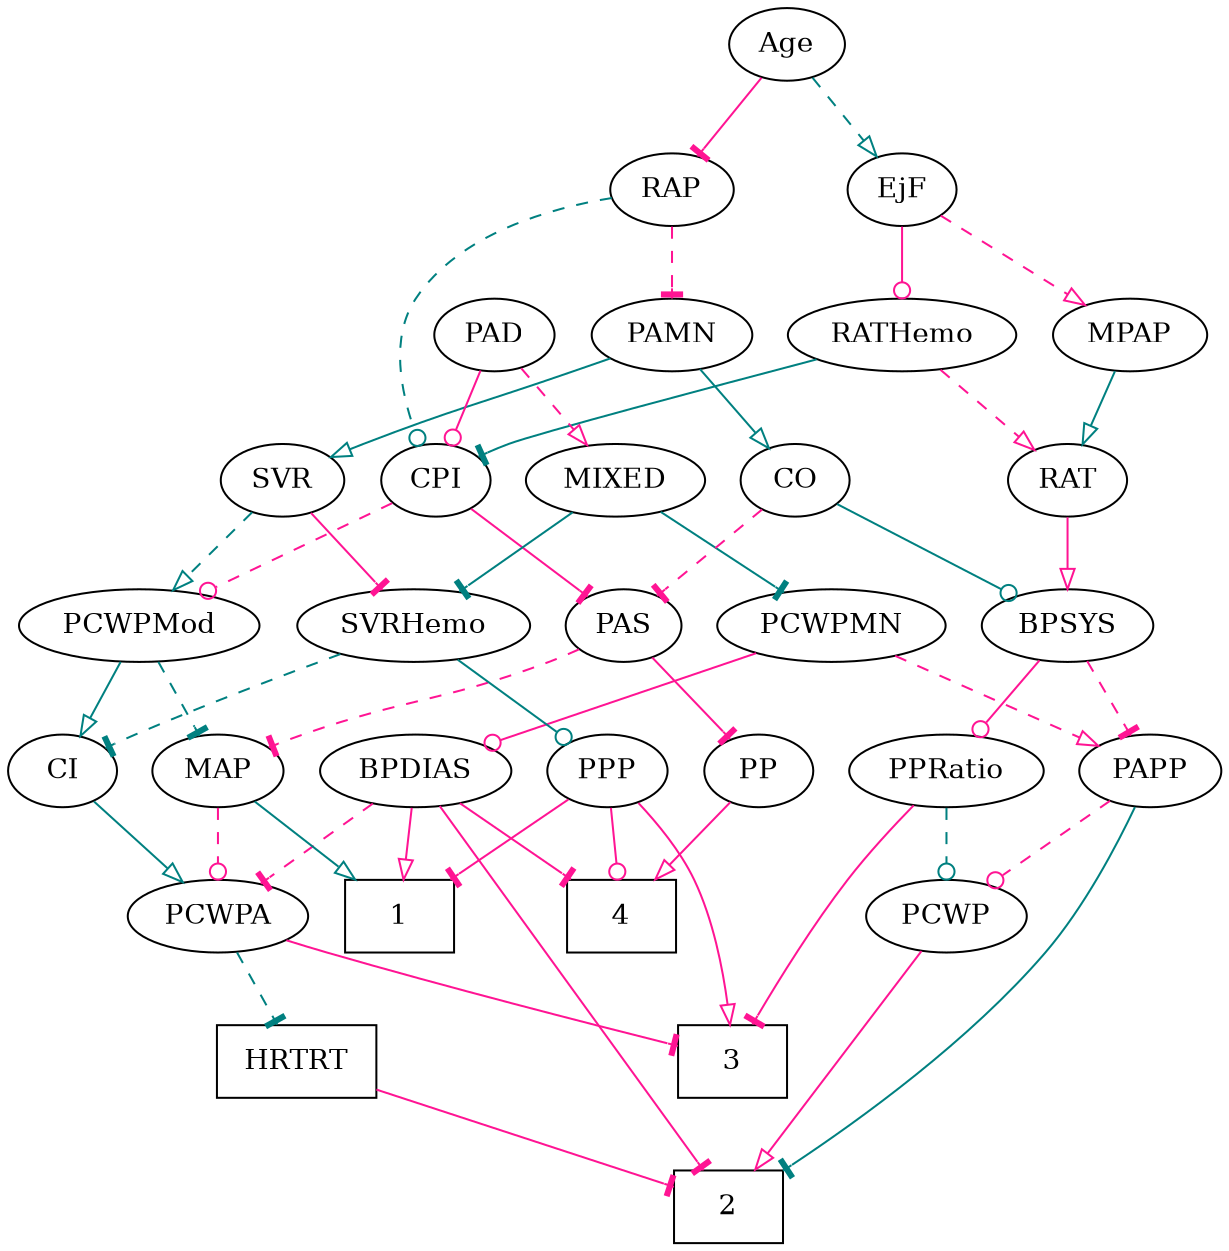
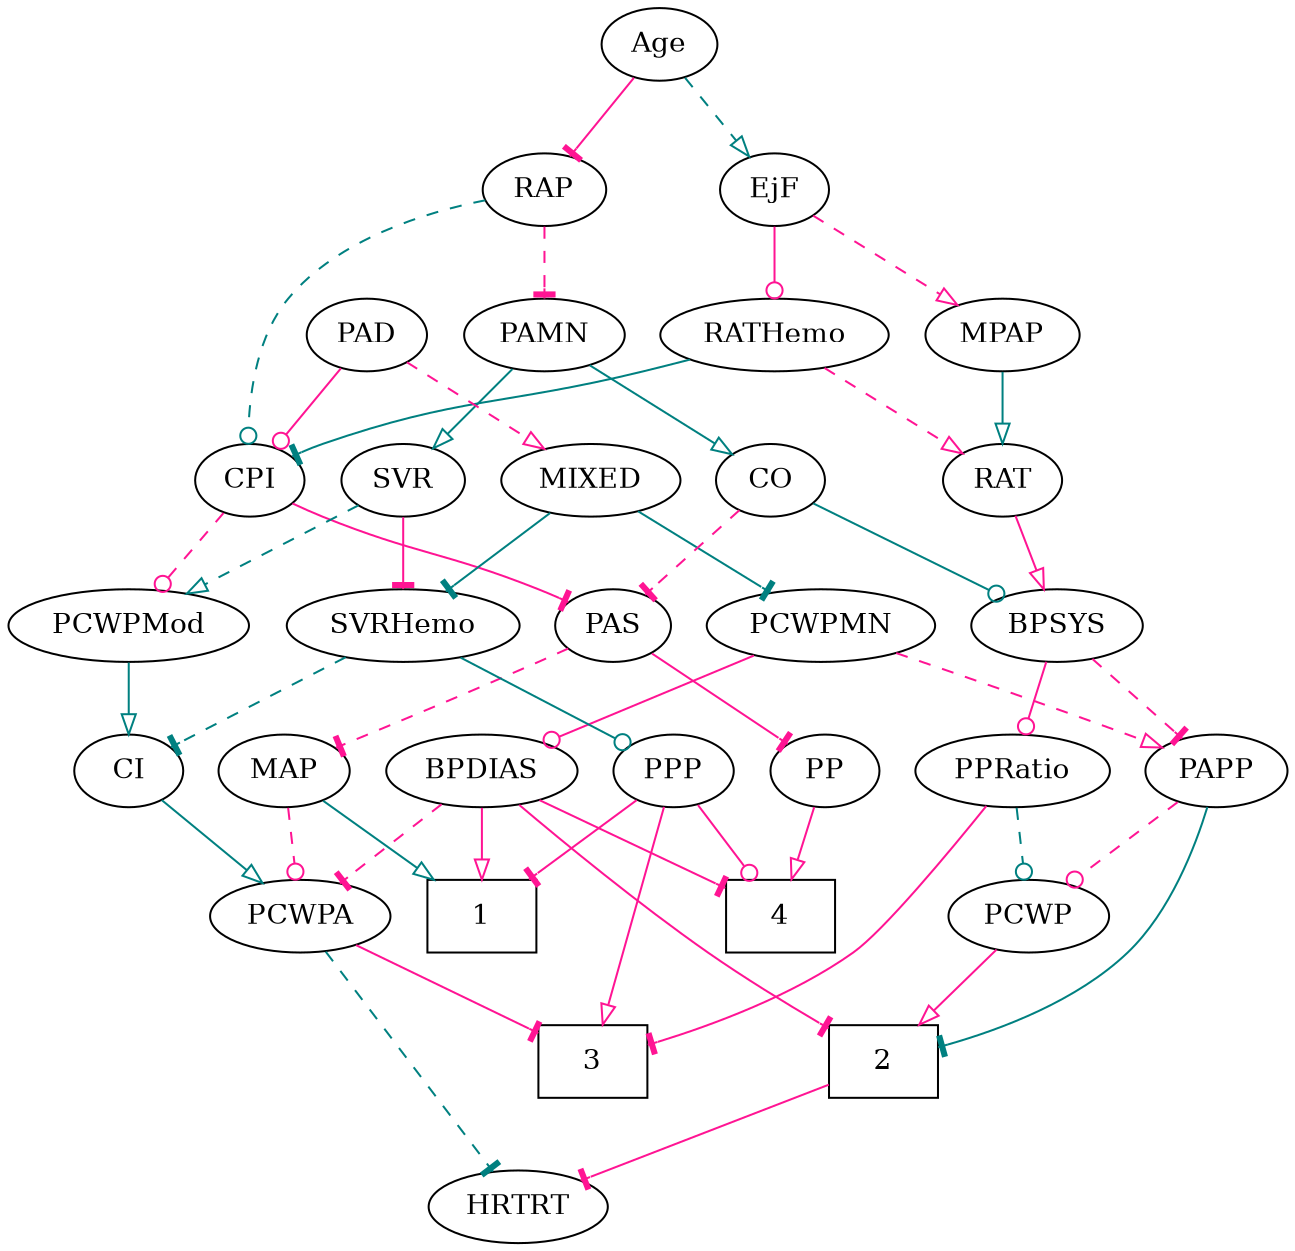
(176, 694) -> none
(297, 1061) -> (518, 1207)
(520, 1137) -> (710, 1131)
